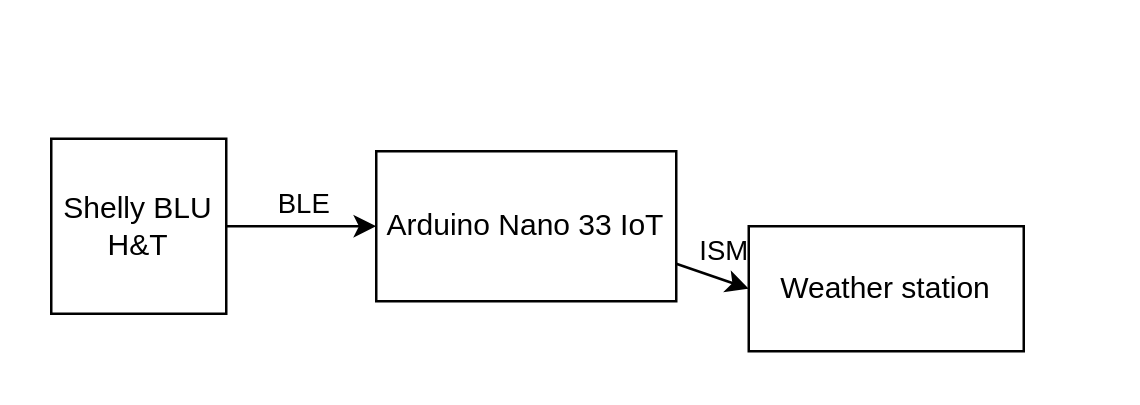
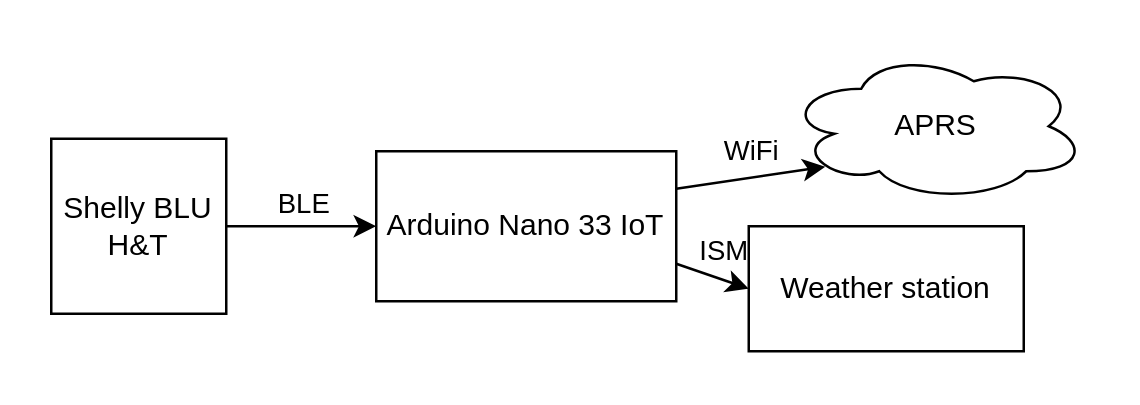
none -> (936, 126)
none -> (743, 179)
